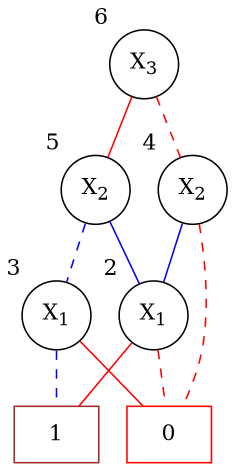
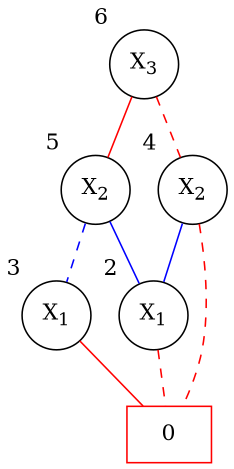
(57, 435) -> none
